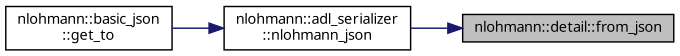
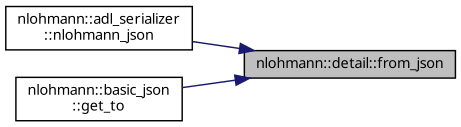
(191, 28) -> (209, 84)
